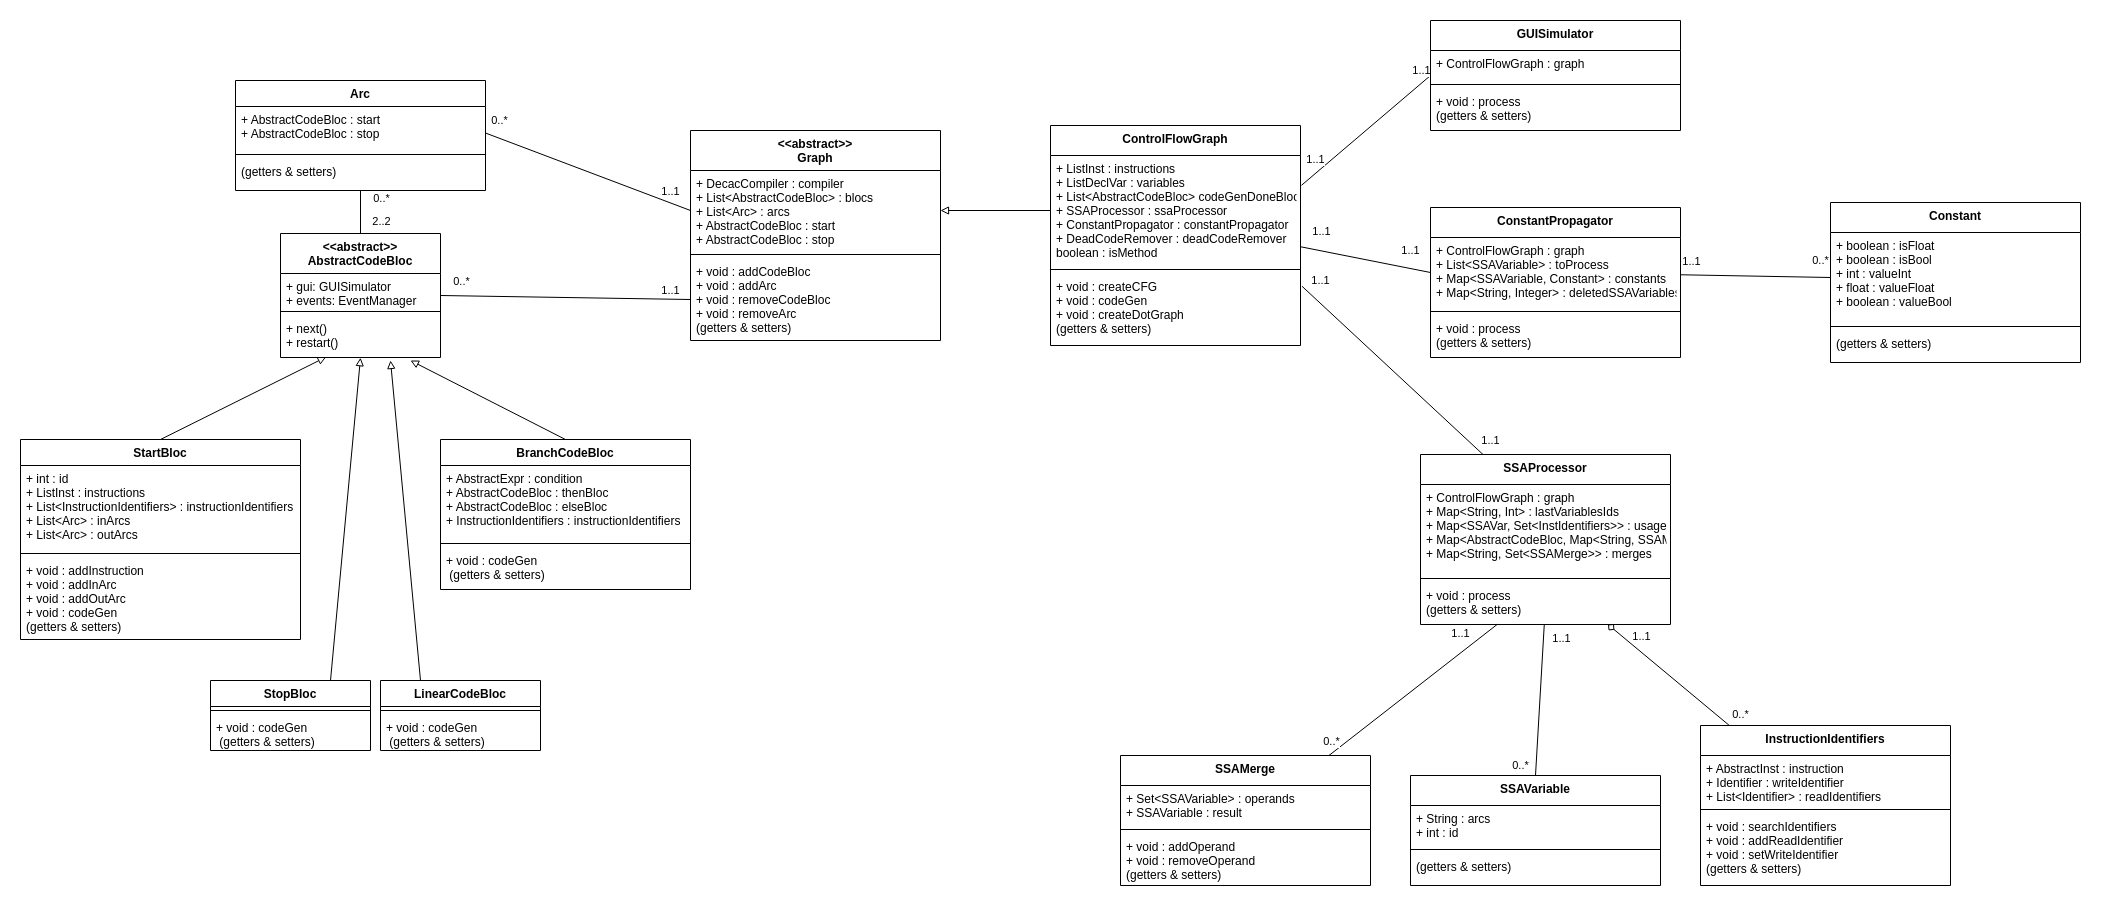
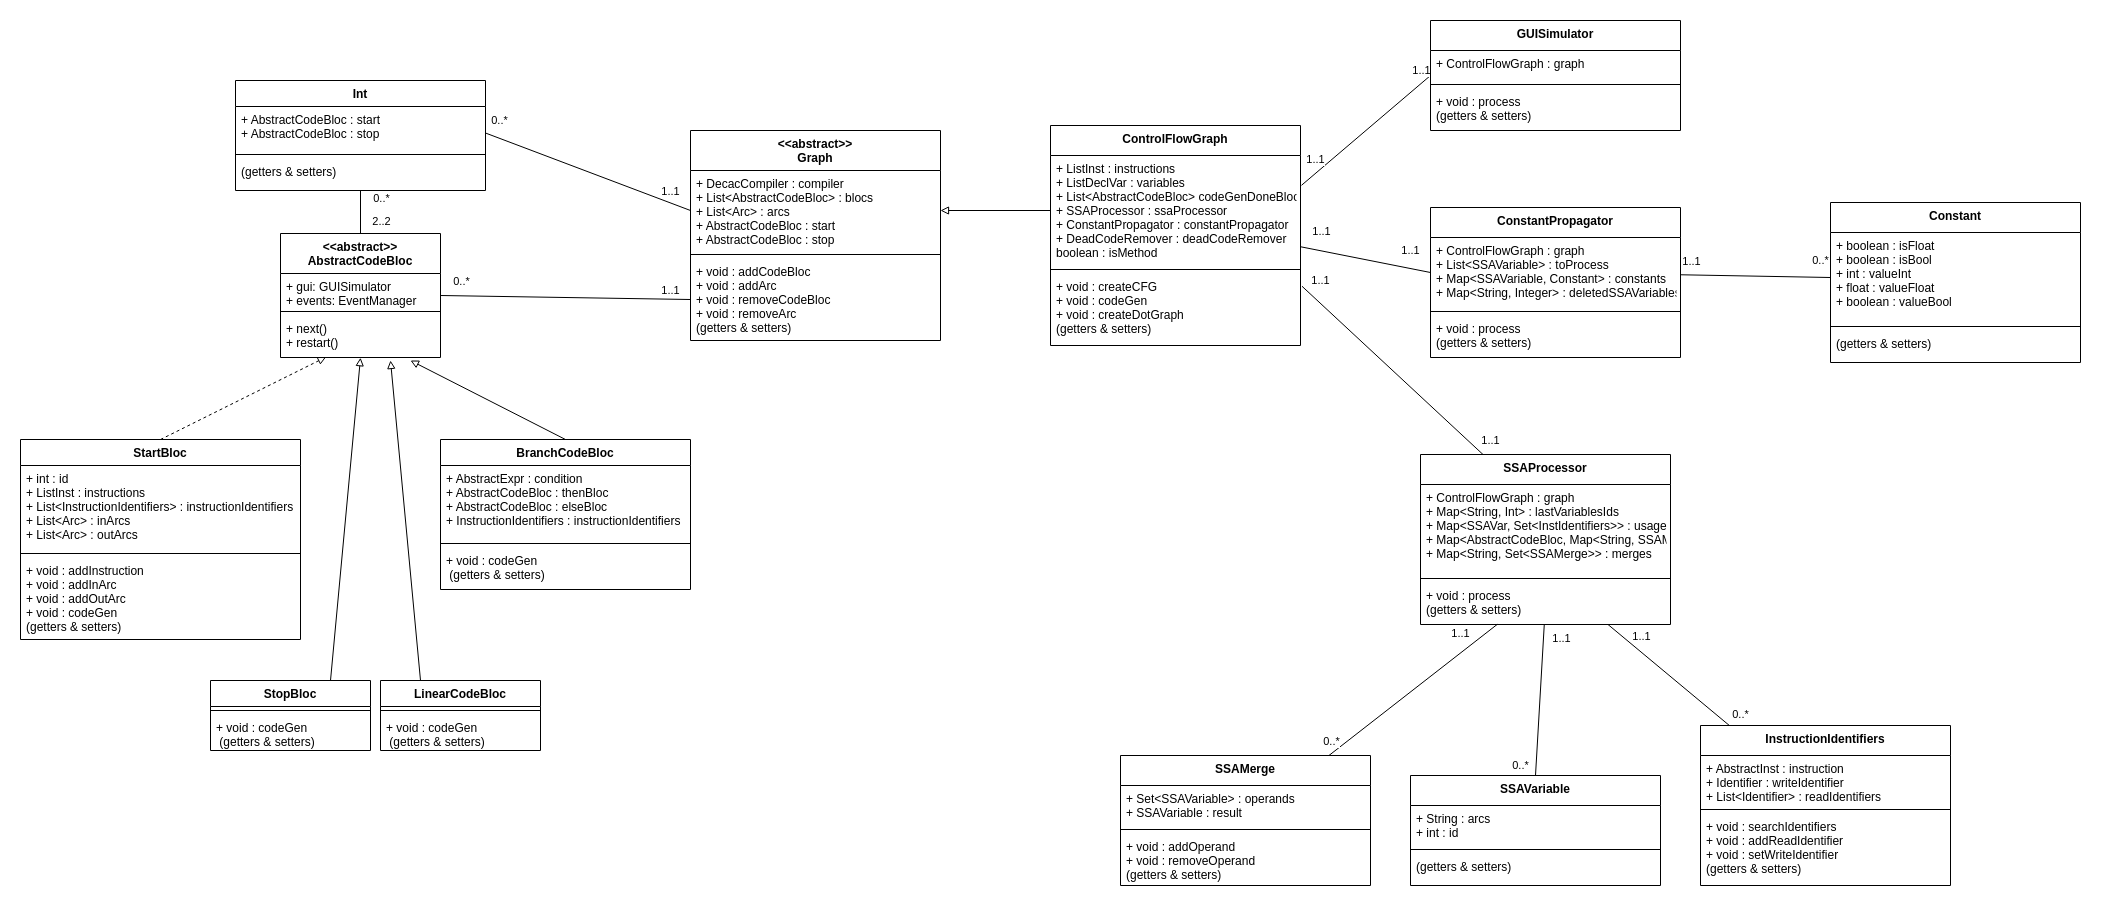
(360, 94) -> (360, 94)
(240, 400) -> (240, 400)
(1614, 629) -> (1612, 628)
